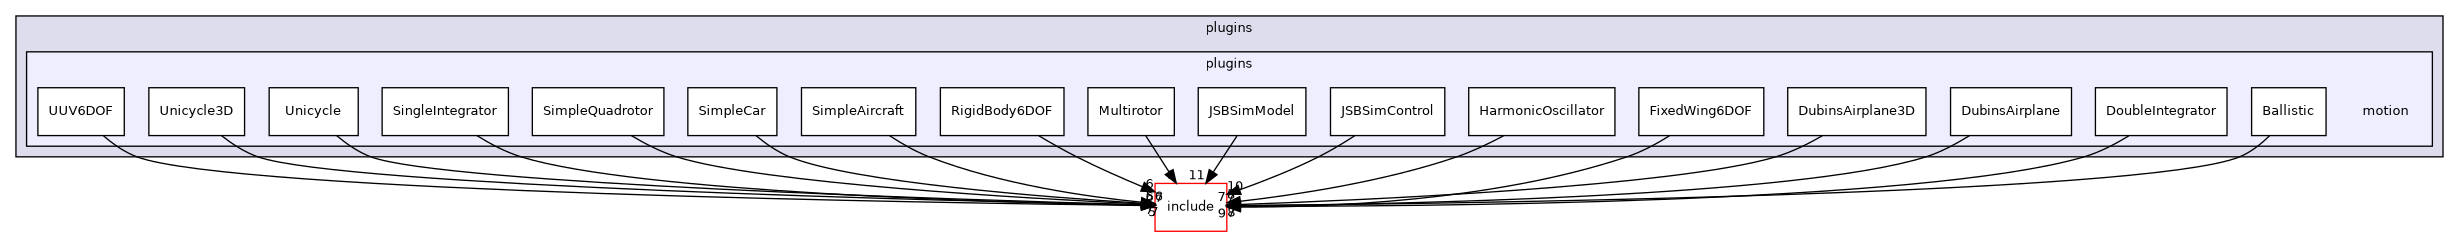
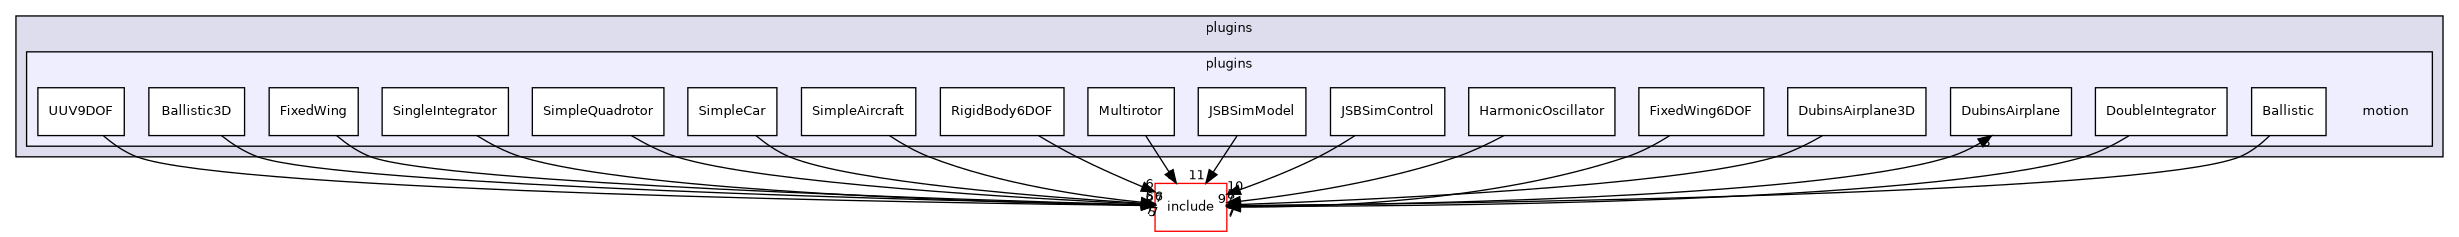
(81, 112) -> (81, 112)
(197, 112) -> (197, 112)
(314, 112) -> (314, 112)
(1701, 189) -> (1739, 187)
